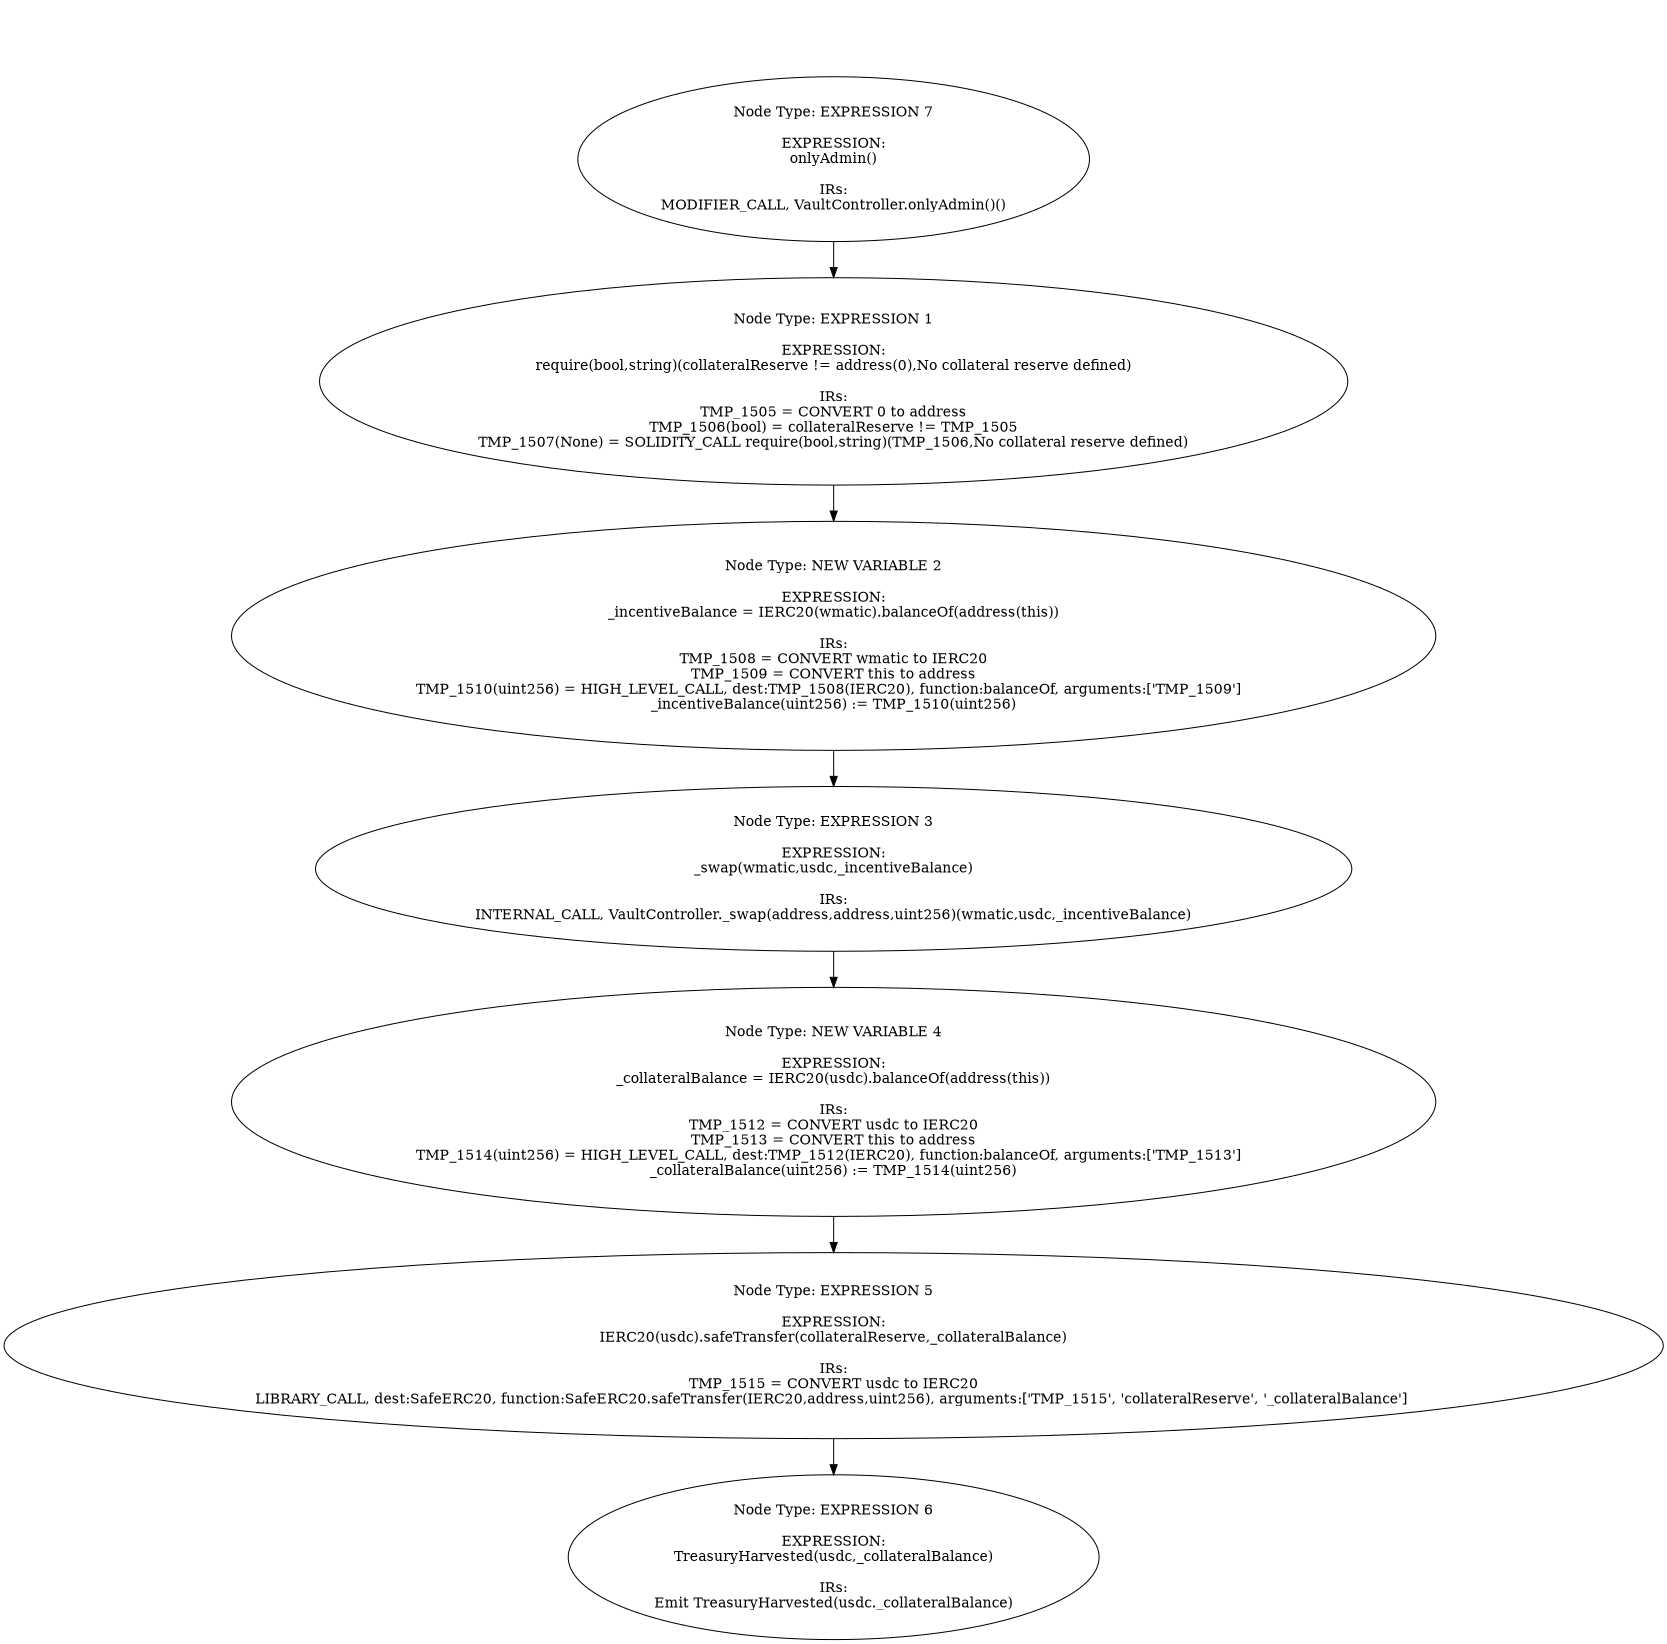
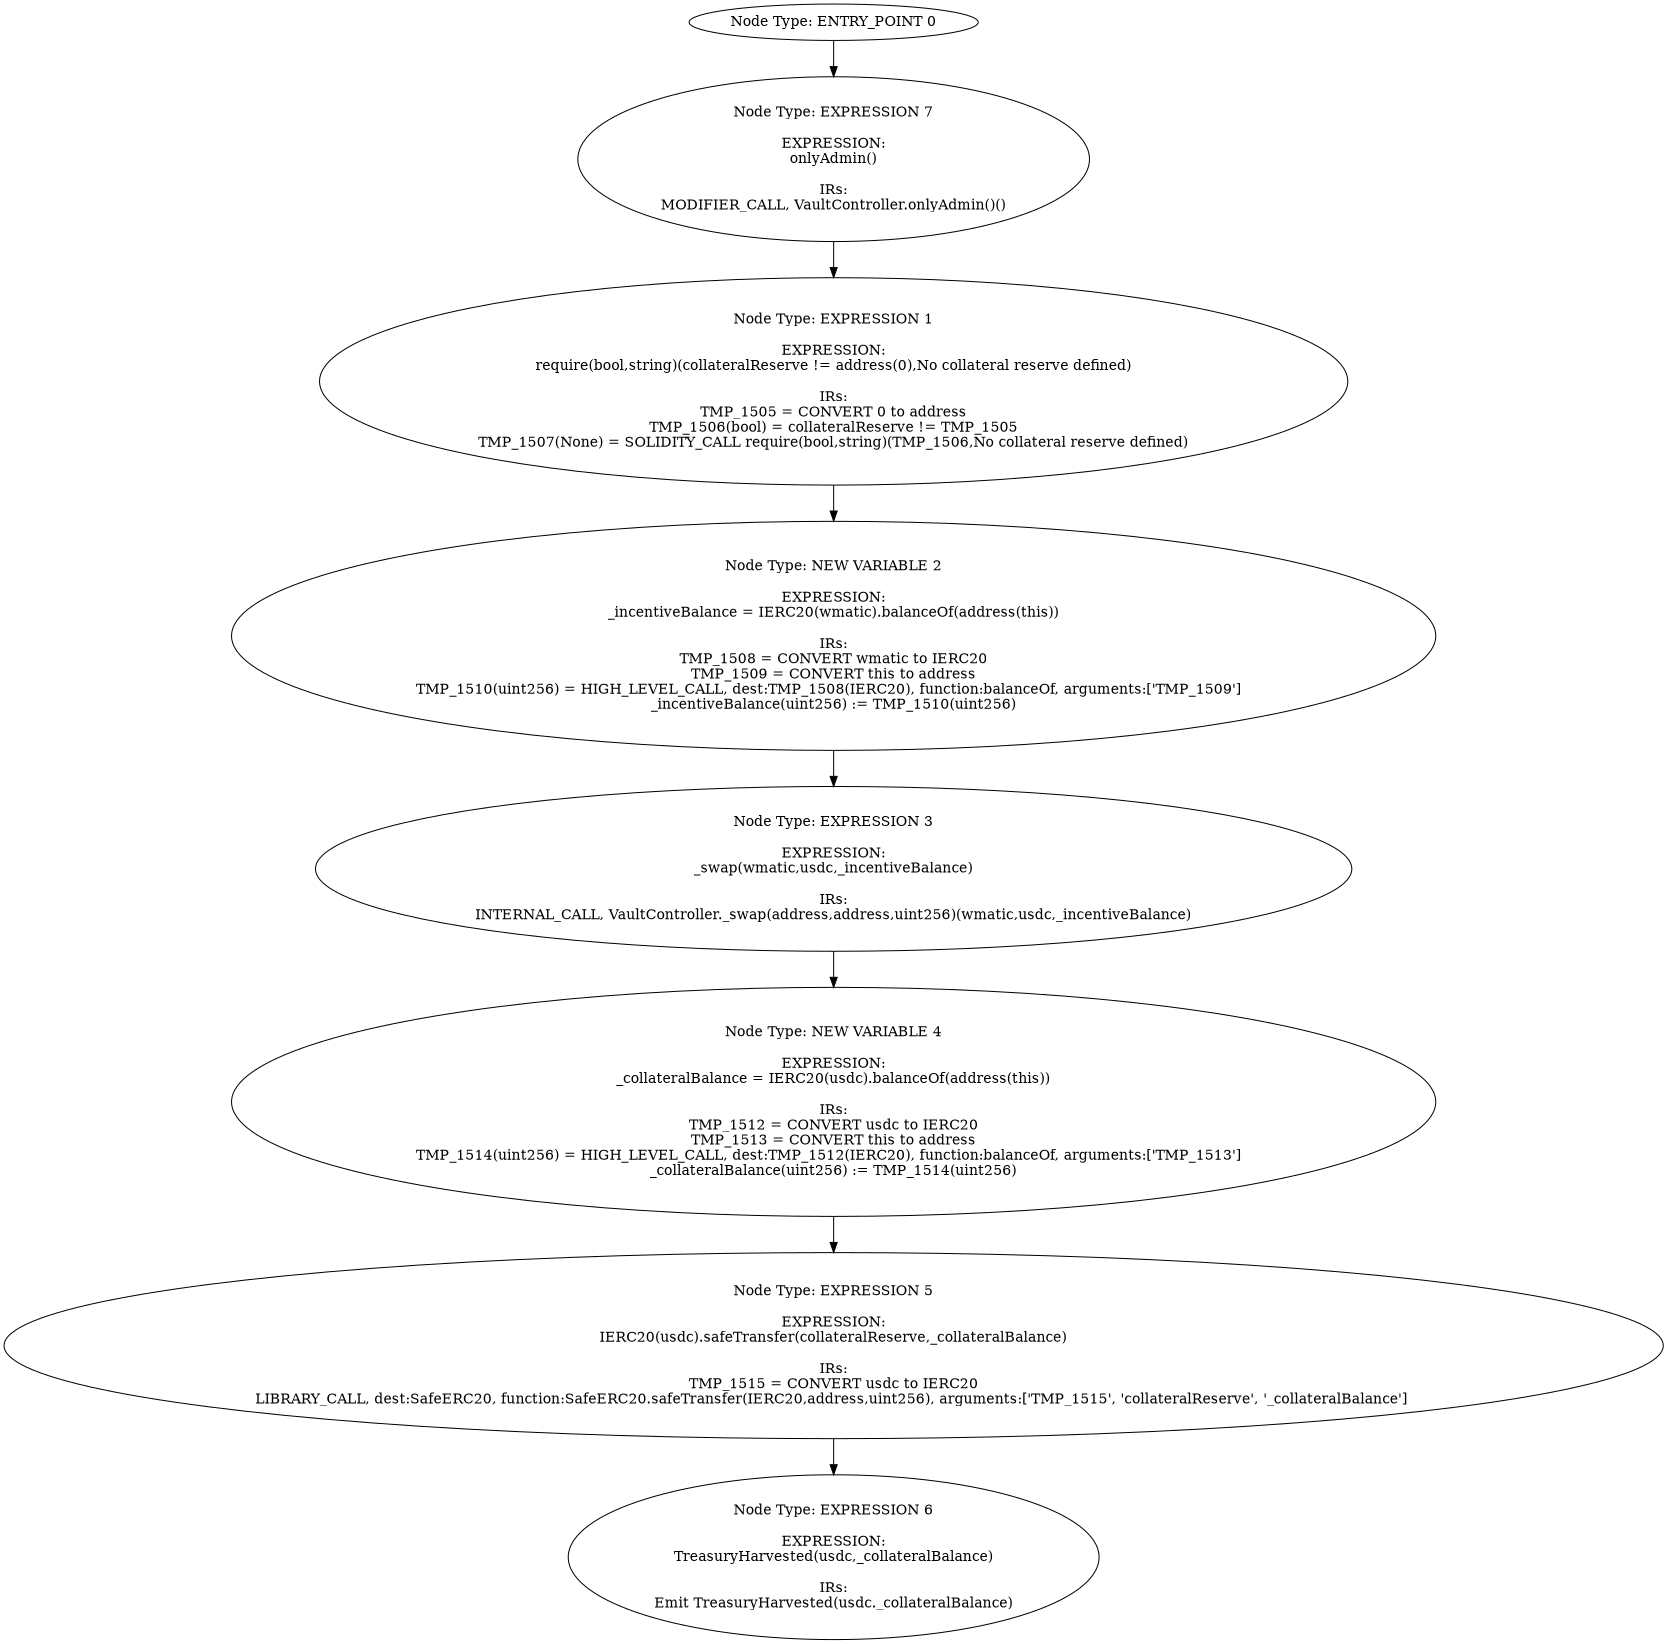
none -> (834, 22)
